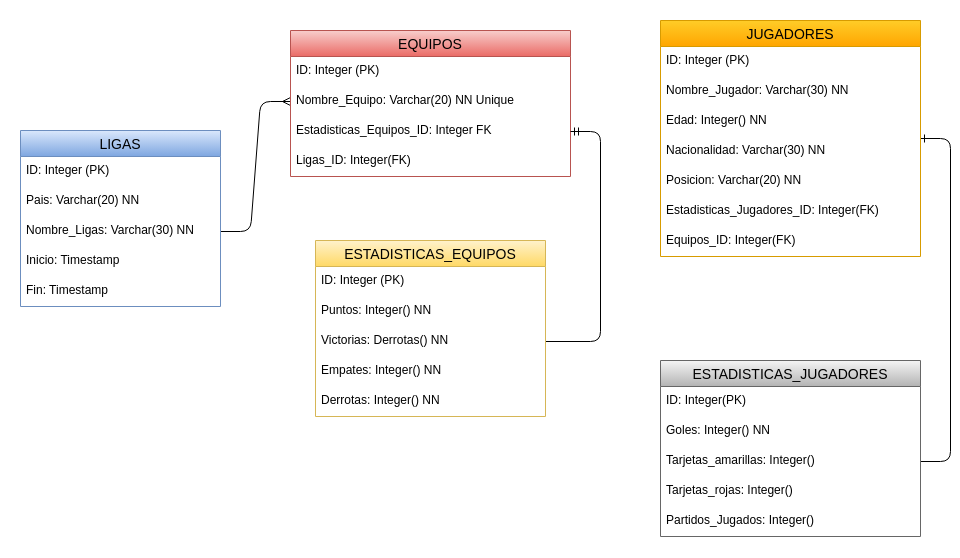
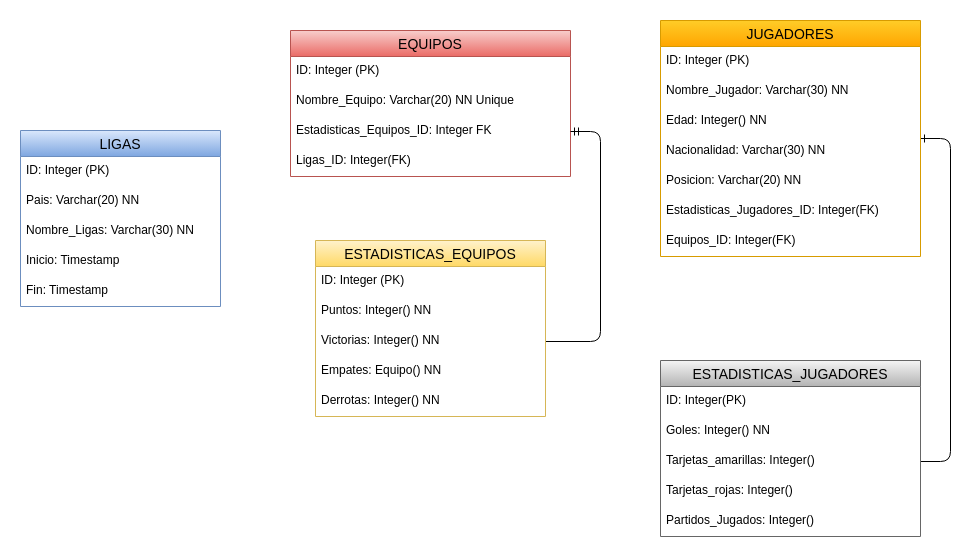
(255, 168) -> none
(394, 340) -> (390, 340)
(387, 370) -> (382, 370)
